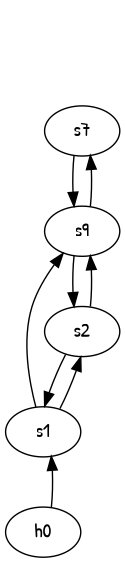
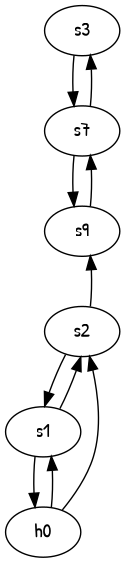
none -> (82, 31)
(73, 274) -> (96, 444)
(27, 333) -> (34, 475)
